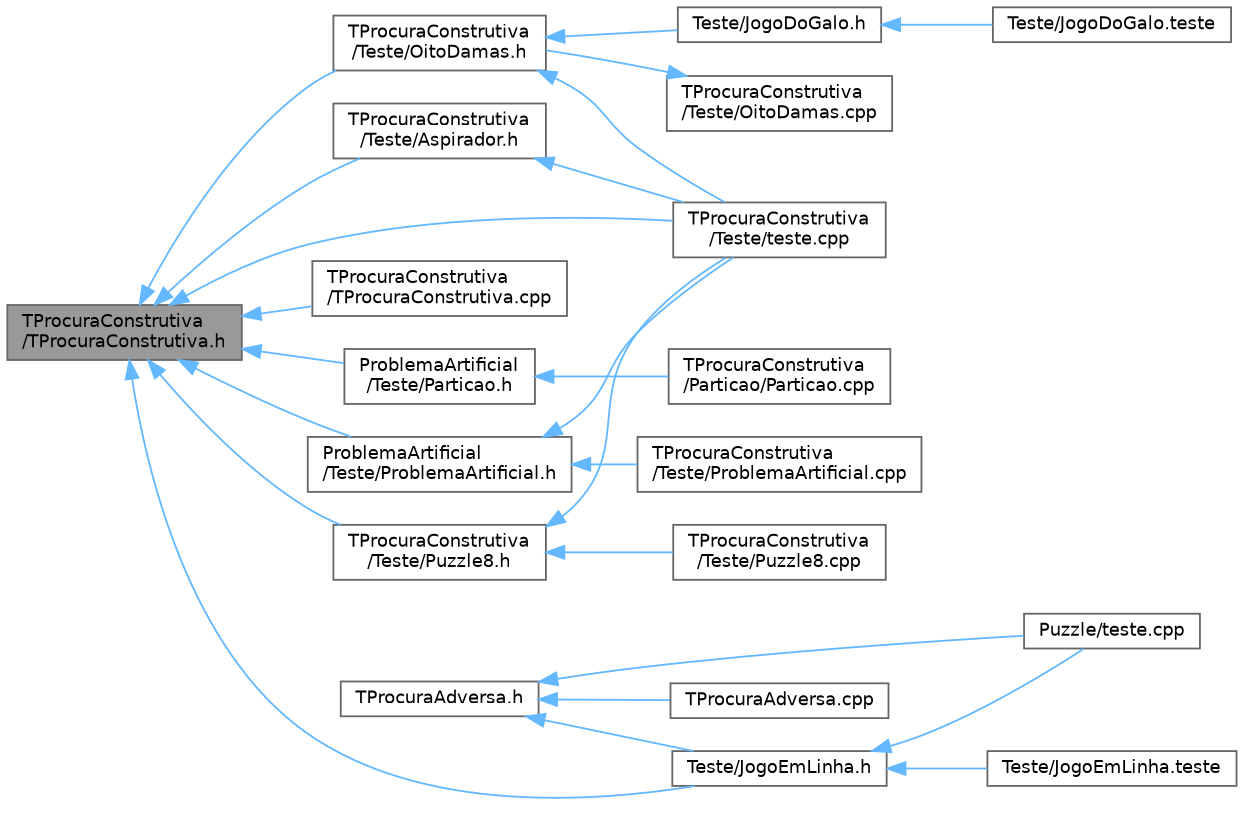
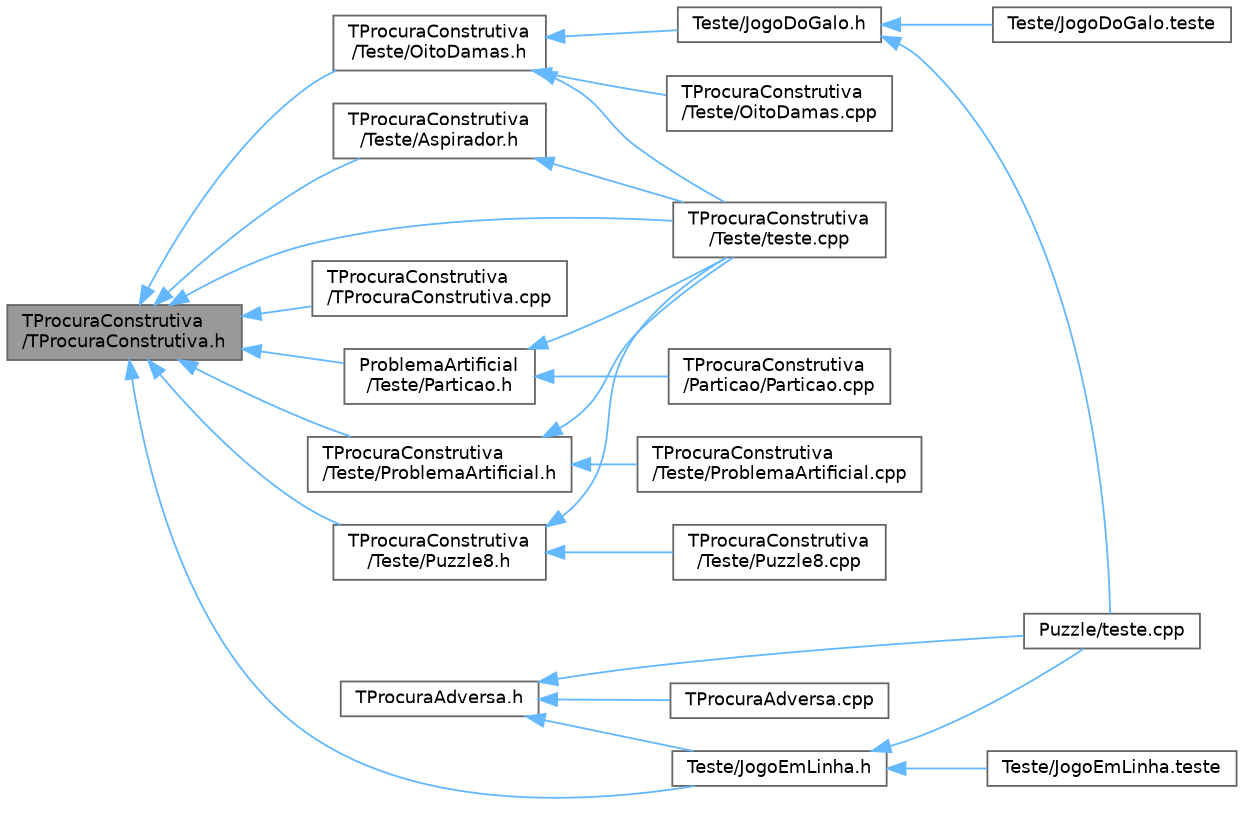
(607, 60) -> (608, 85)
none -> (638, 303)
none -> (1062, 305)
(440, 464) -> (440, 464)
